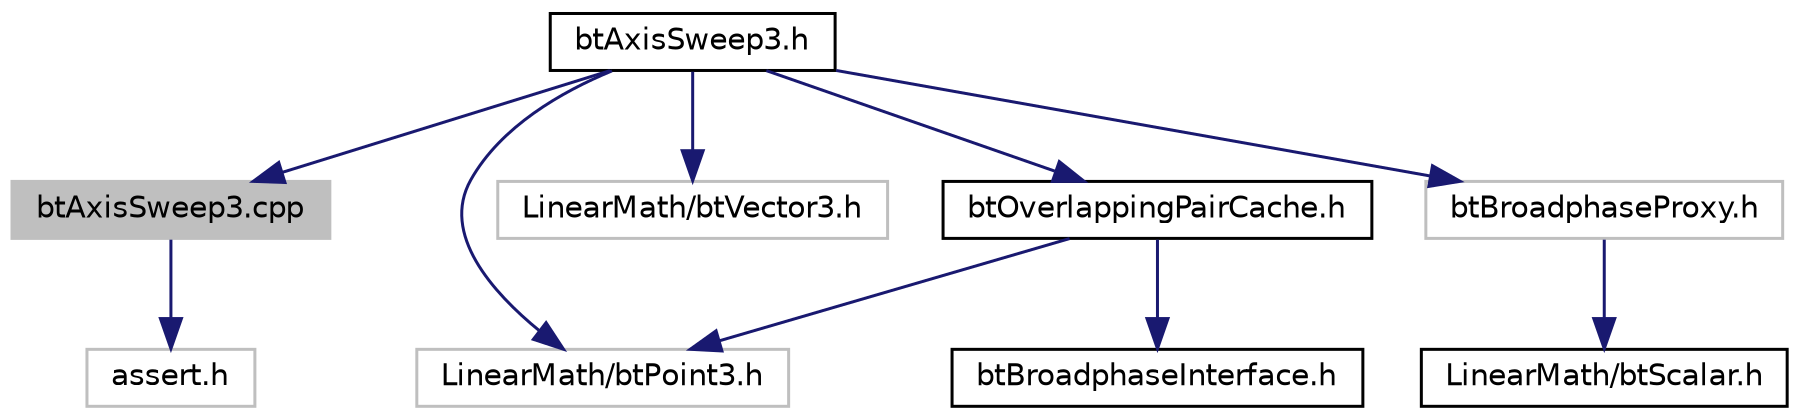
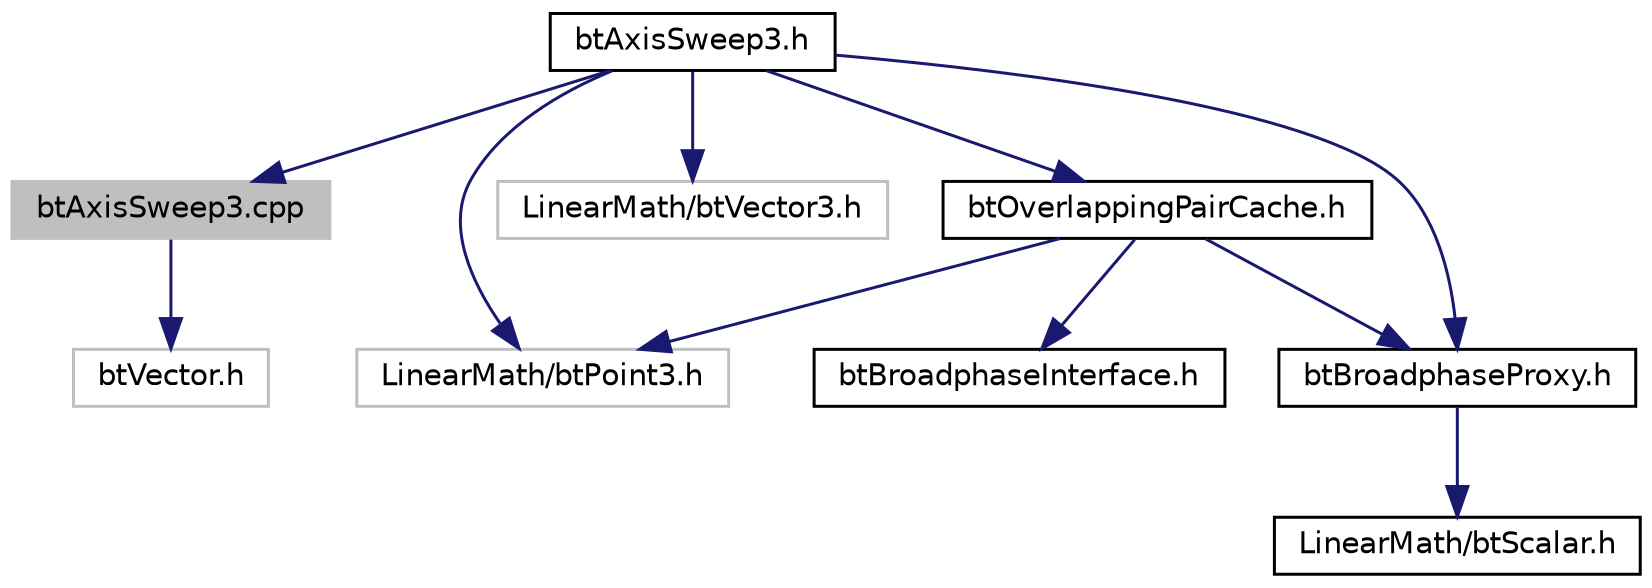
(1604, 210) -> (1457, 378)
none -> (1294, 287)
(171, 378) -> (171, 378)
